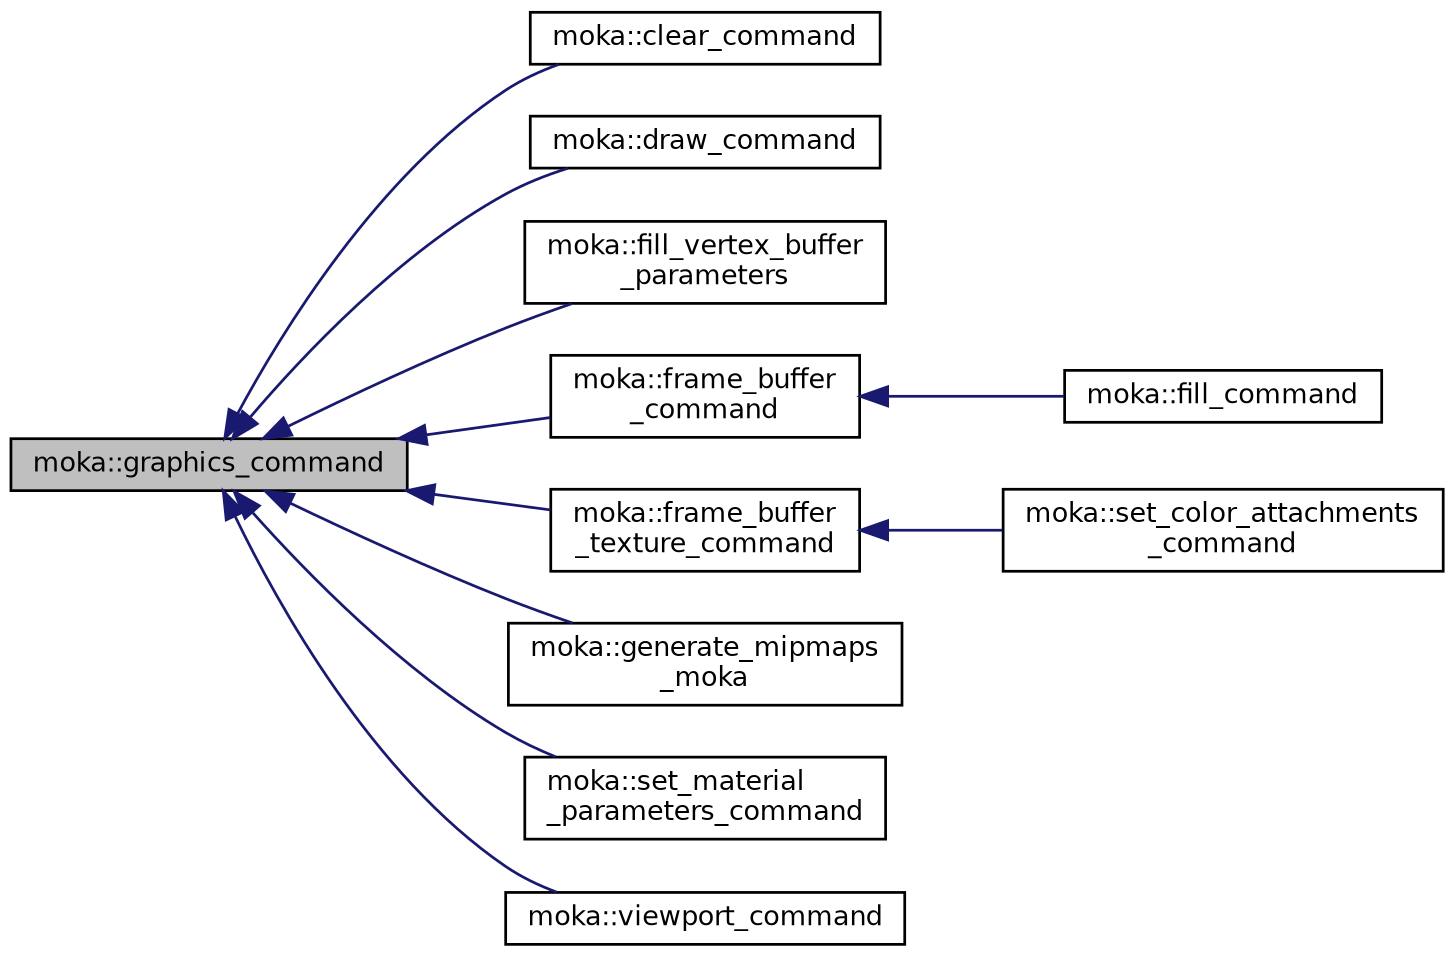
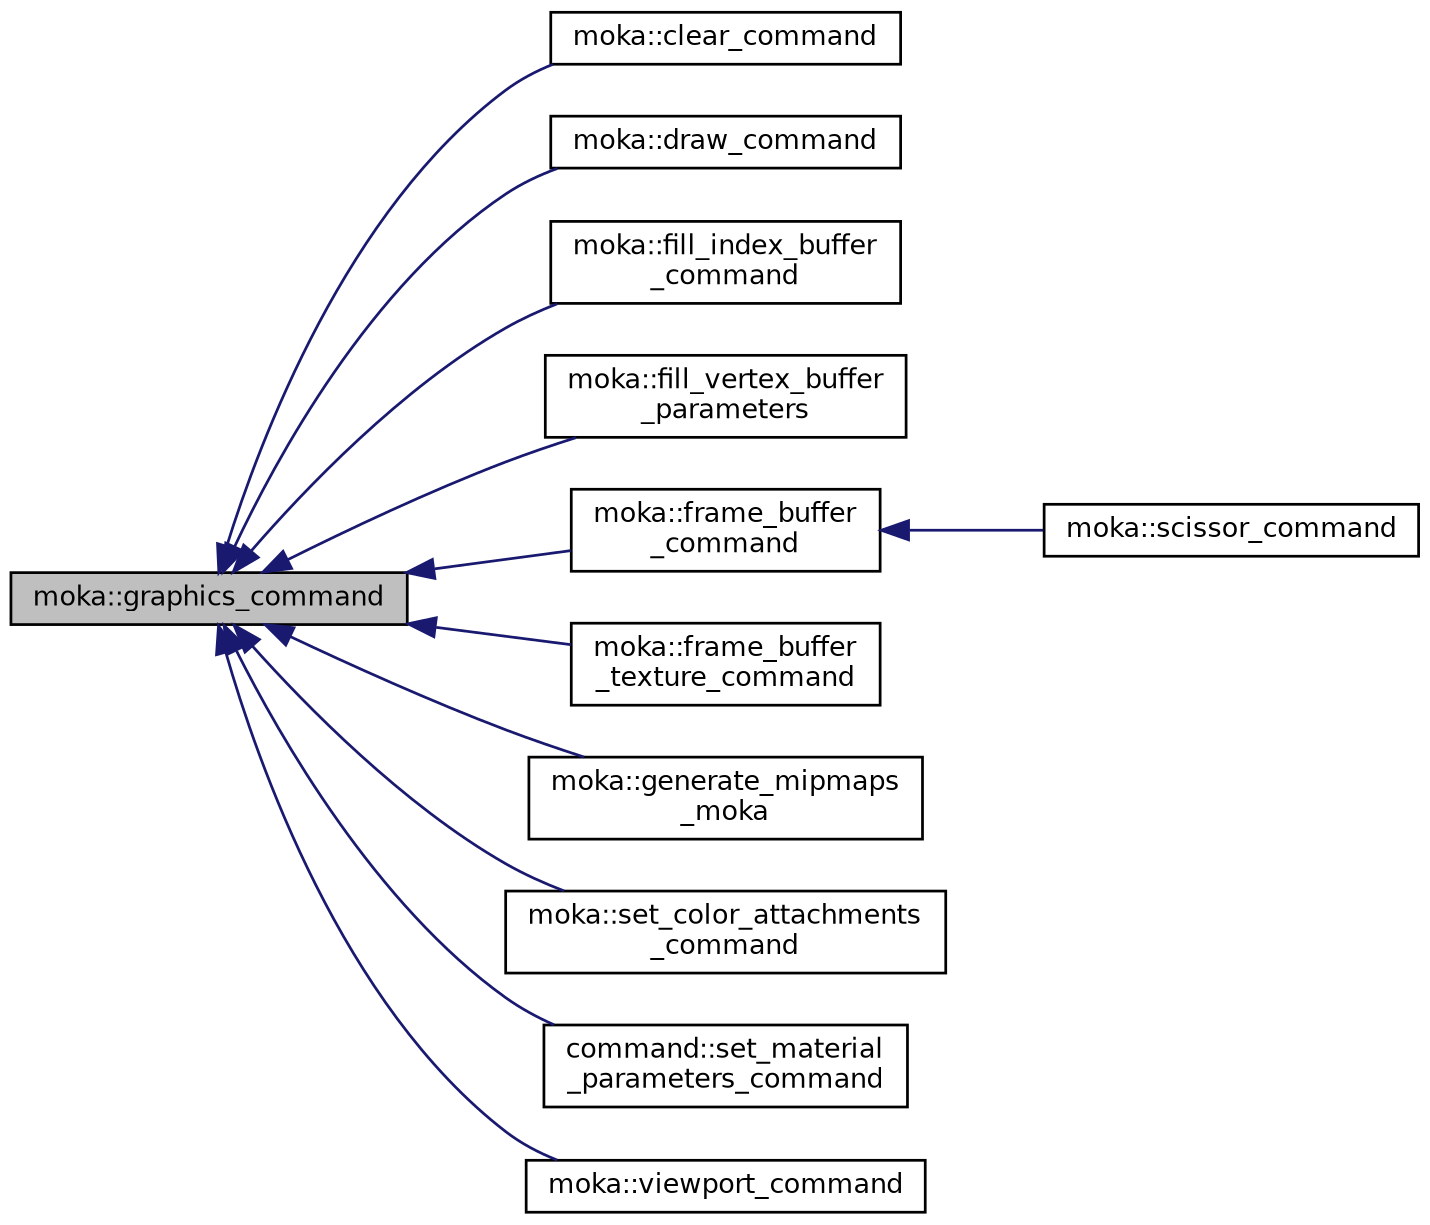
none -> (726, 262)
(1223, 396) -> (1231, 530)
(945, 530) -> (396, 786)
(705, 798) -> (726, 1066)
